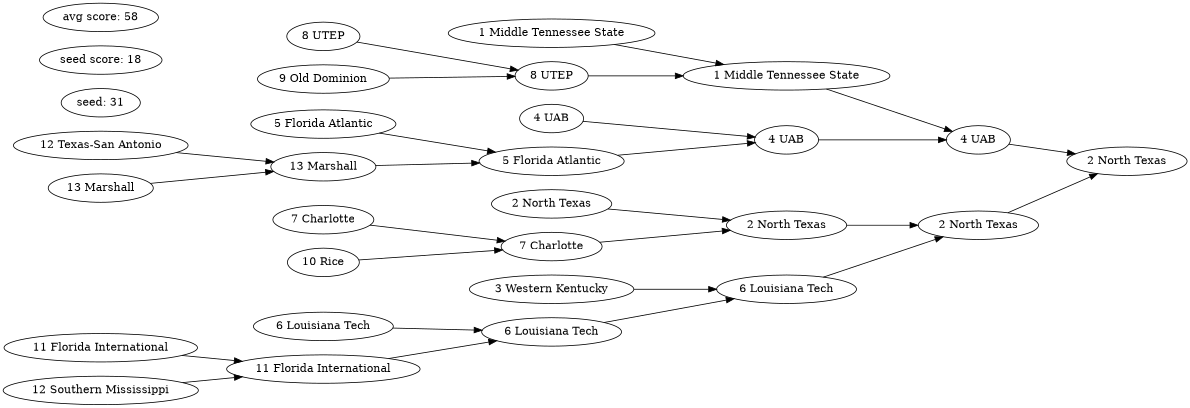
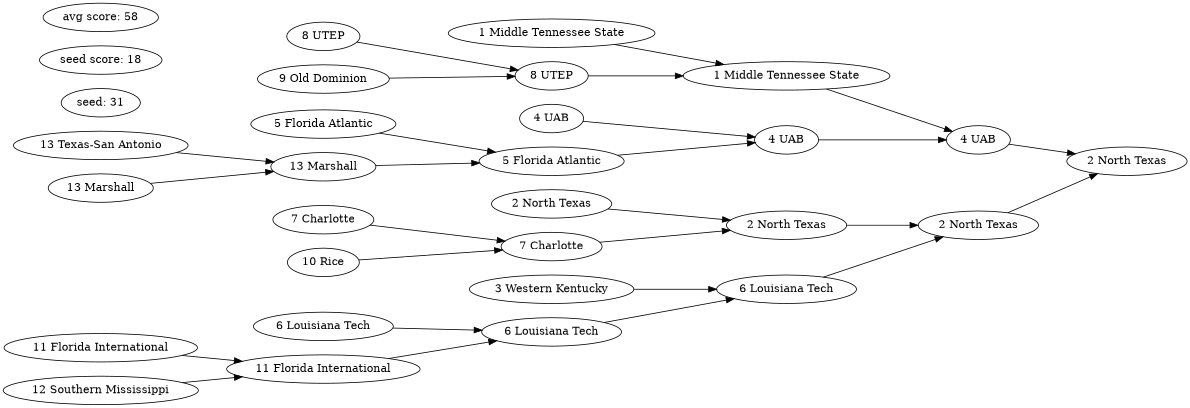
(101, 145) -> (101, 145)
